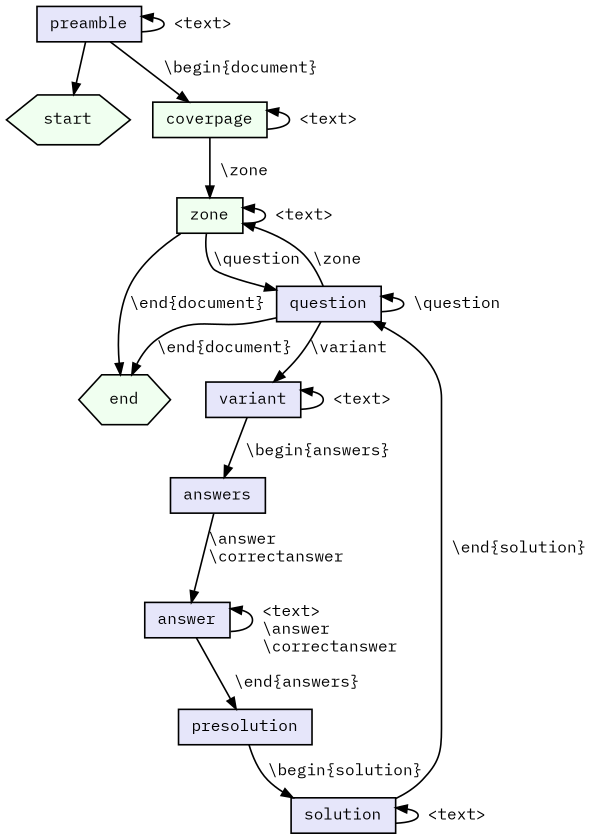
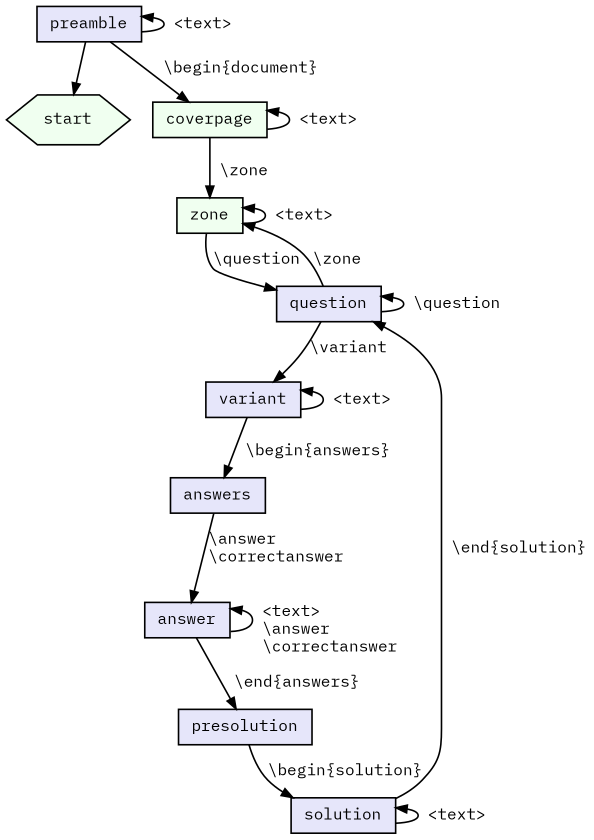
(125, 400) -> none
